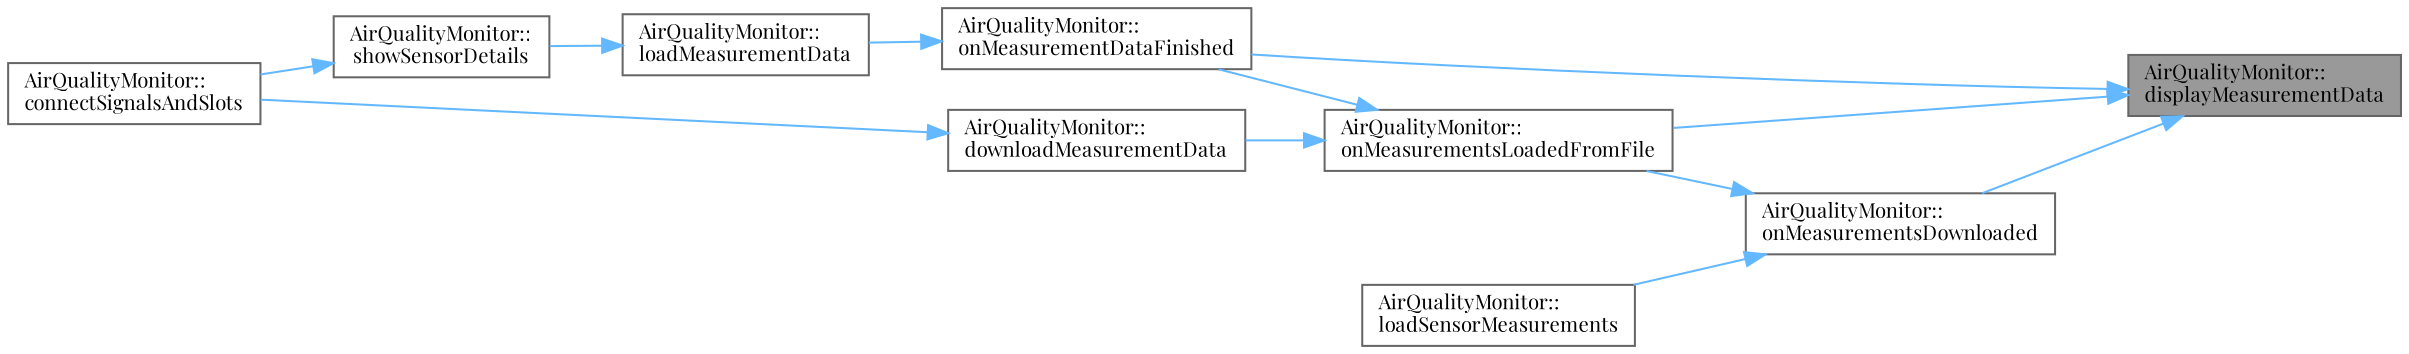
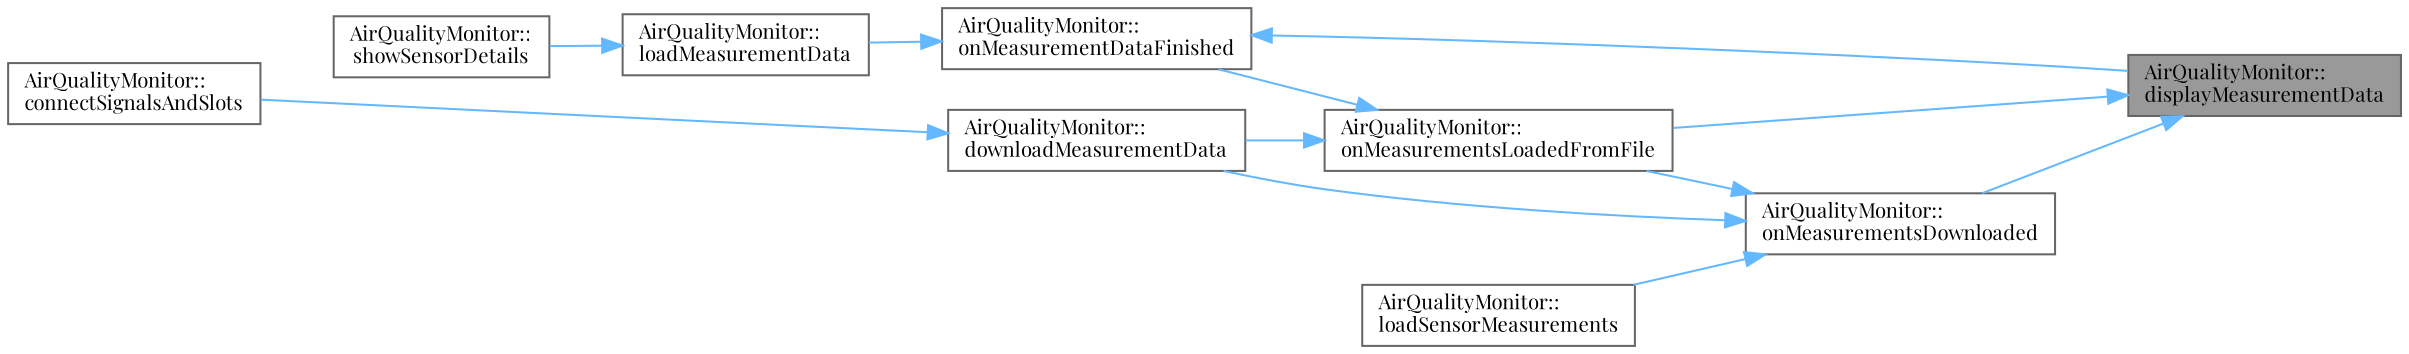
(287, 70) -> none
(1679, 76) -> (1700, 49)
none -> (1473, 205)
